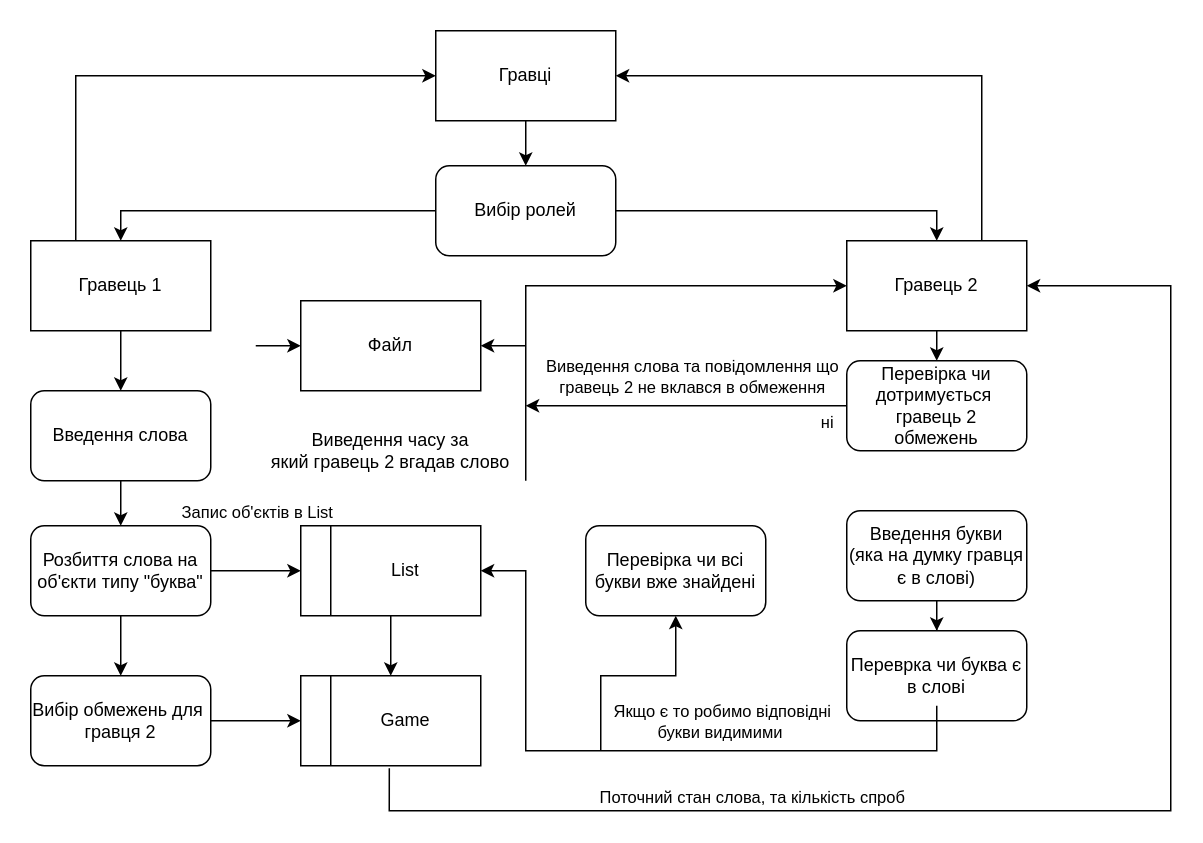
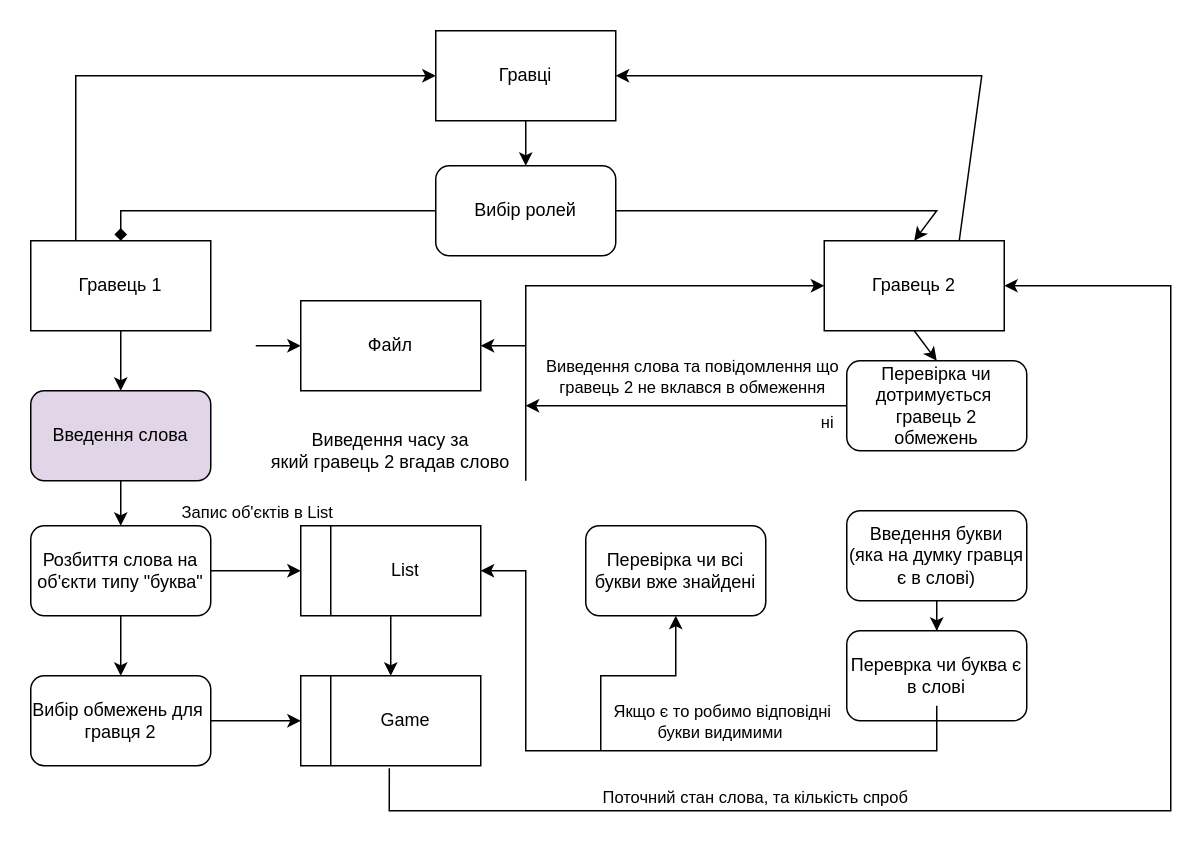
(121, 229) -> (121, 228)
(937, 286) -> (914, 286)
(121, 436) -> (121, 436)
